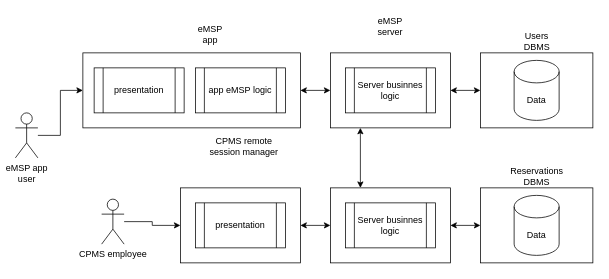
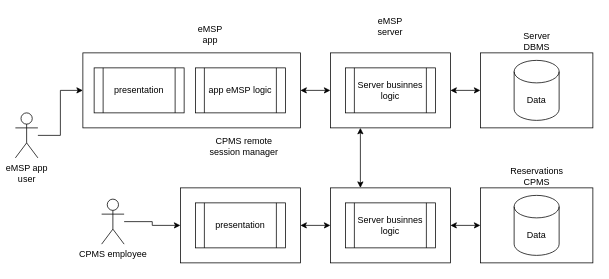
(537, 42) -> (537, 42)
(537, 177) -> (537, 177)
